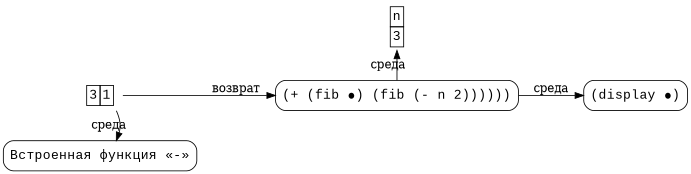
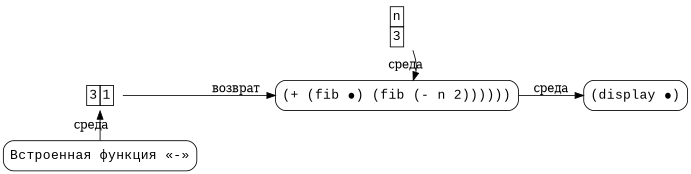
(397, 70) -> (416, 61)
(120, 121) -> (100, 130)
